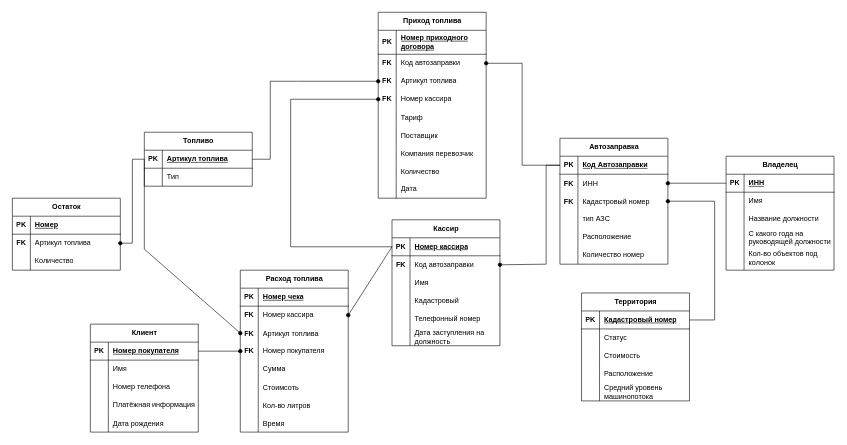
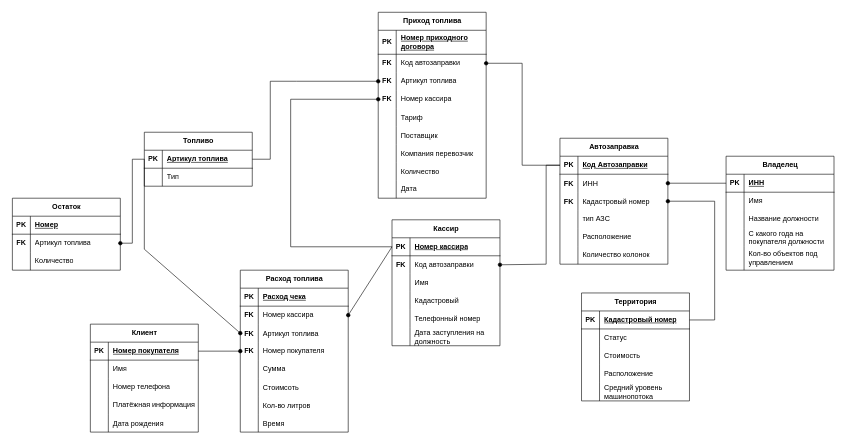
(778, 233) -> (778, 233)
(614, 255) -> (618, 255)
(792, 258) -> (792, 258)
(282, 297) -> (284, 297)
